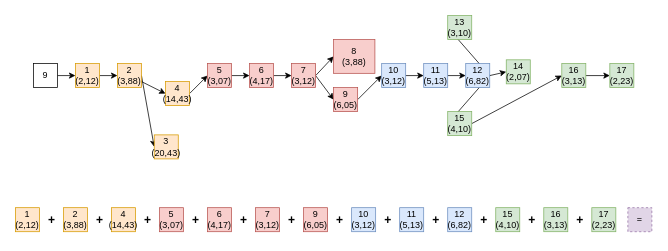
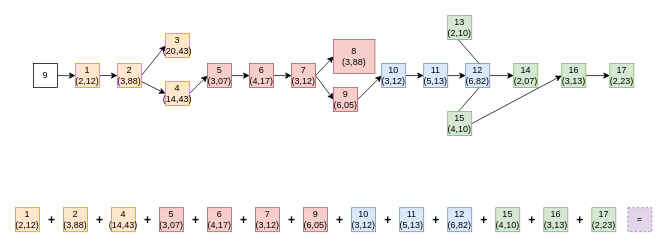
(459, 27) -> (459, 27)
(518, 72) -> (525, 75)
(166, 147) -> (177, 45)
